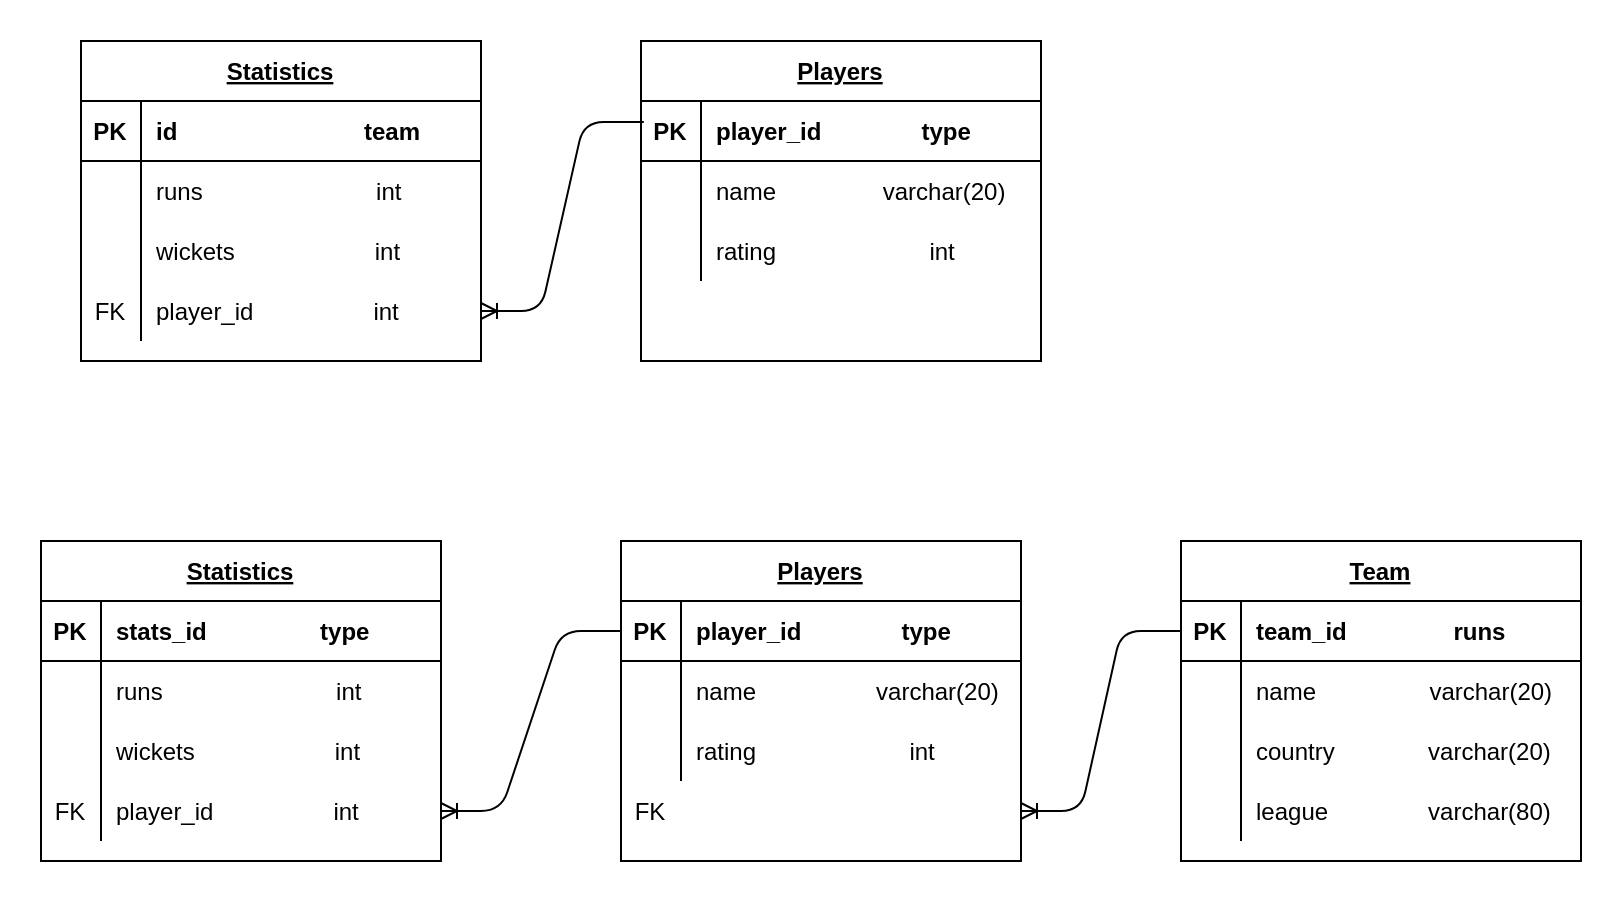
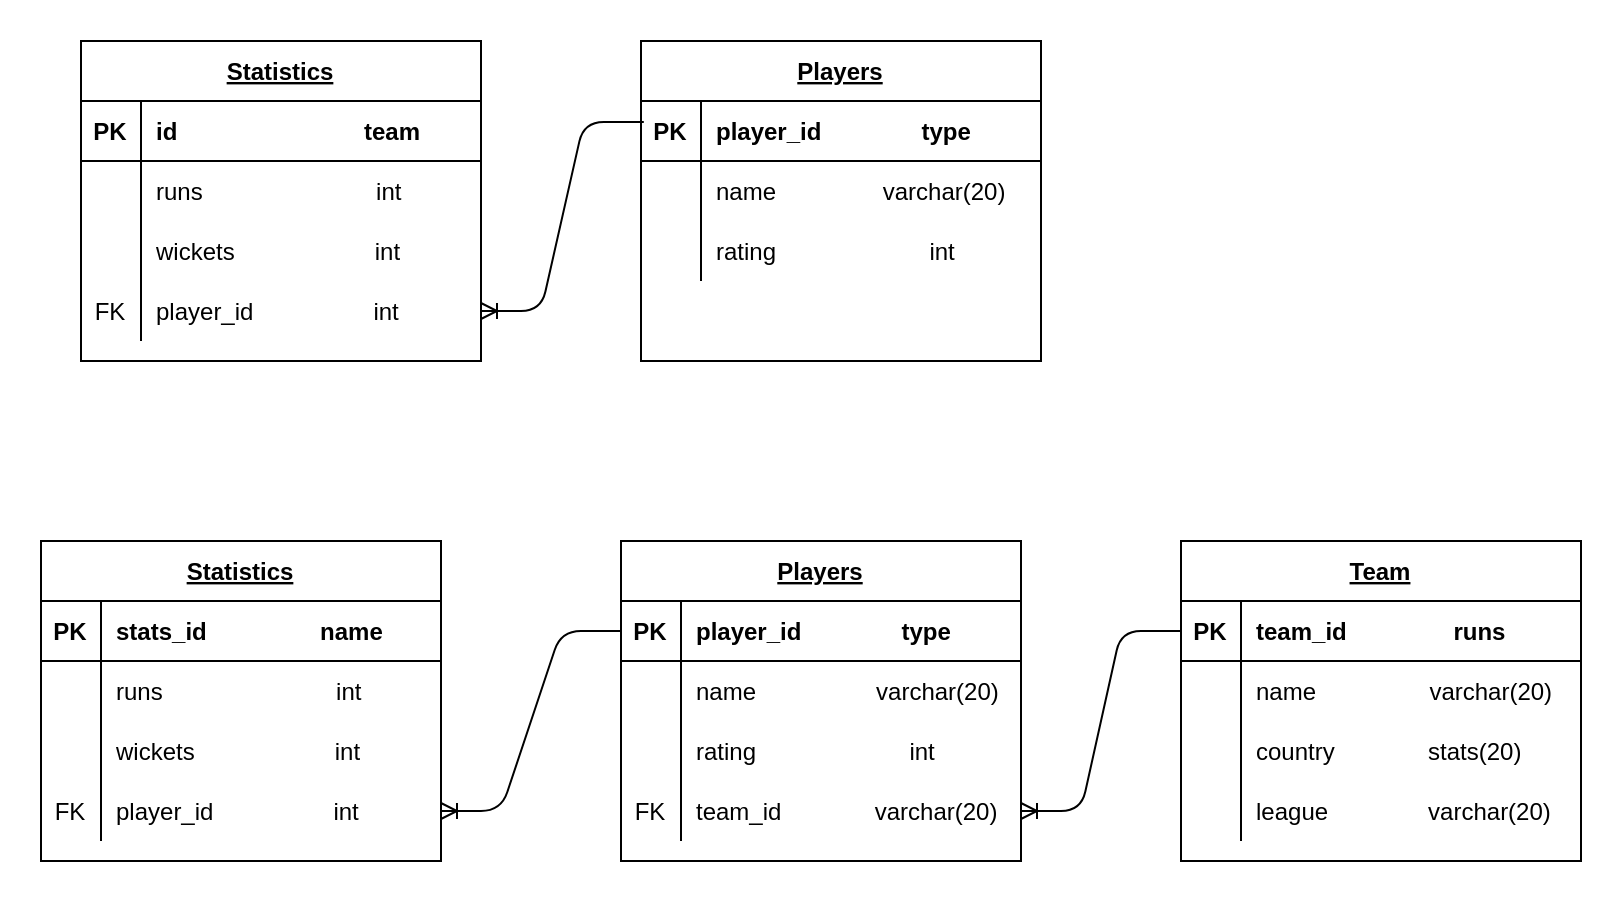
(283, 632) -> (283, 632)
(1449, 752) -> (1436, 752)
none -> (851, 811)
(1446, 812) -> (1446, 812)
